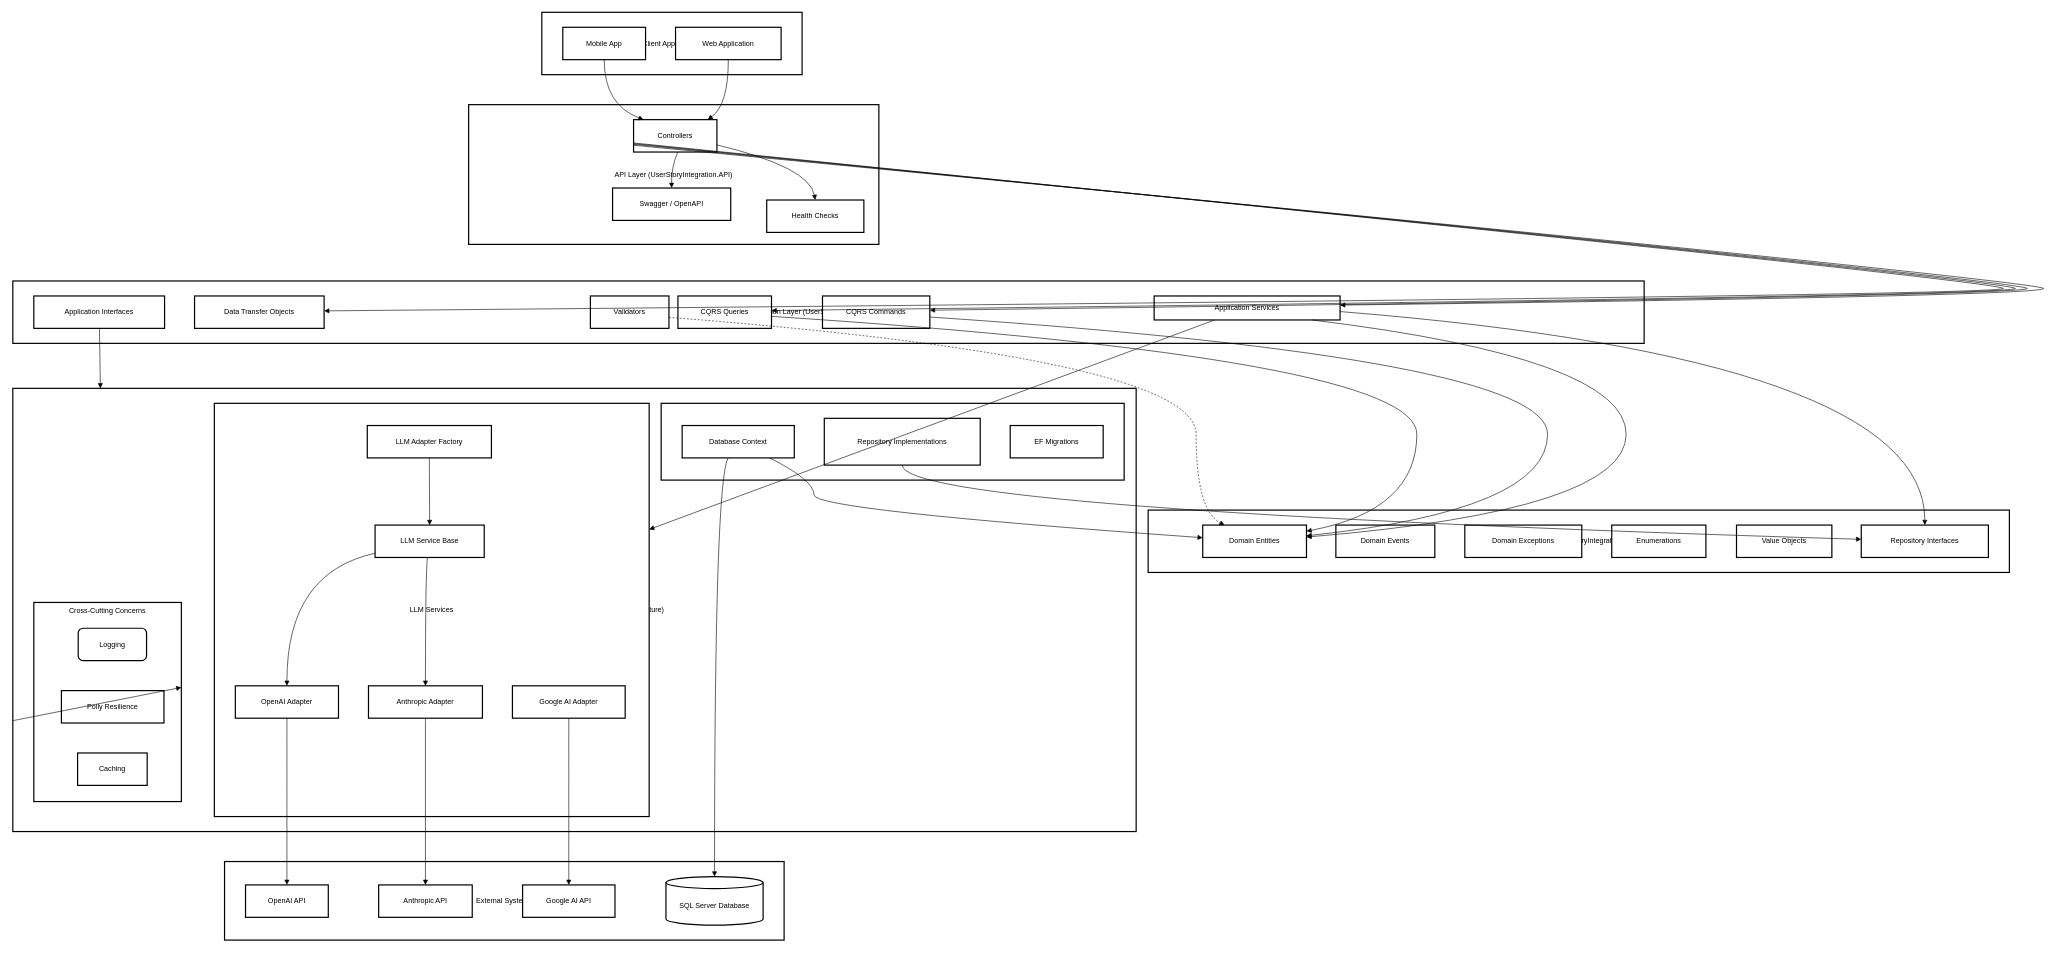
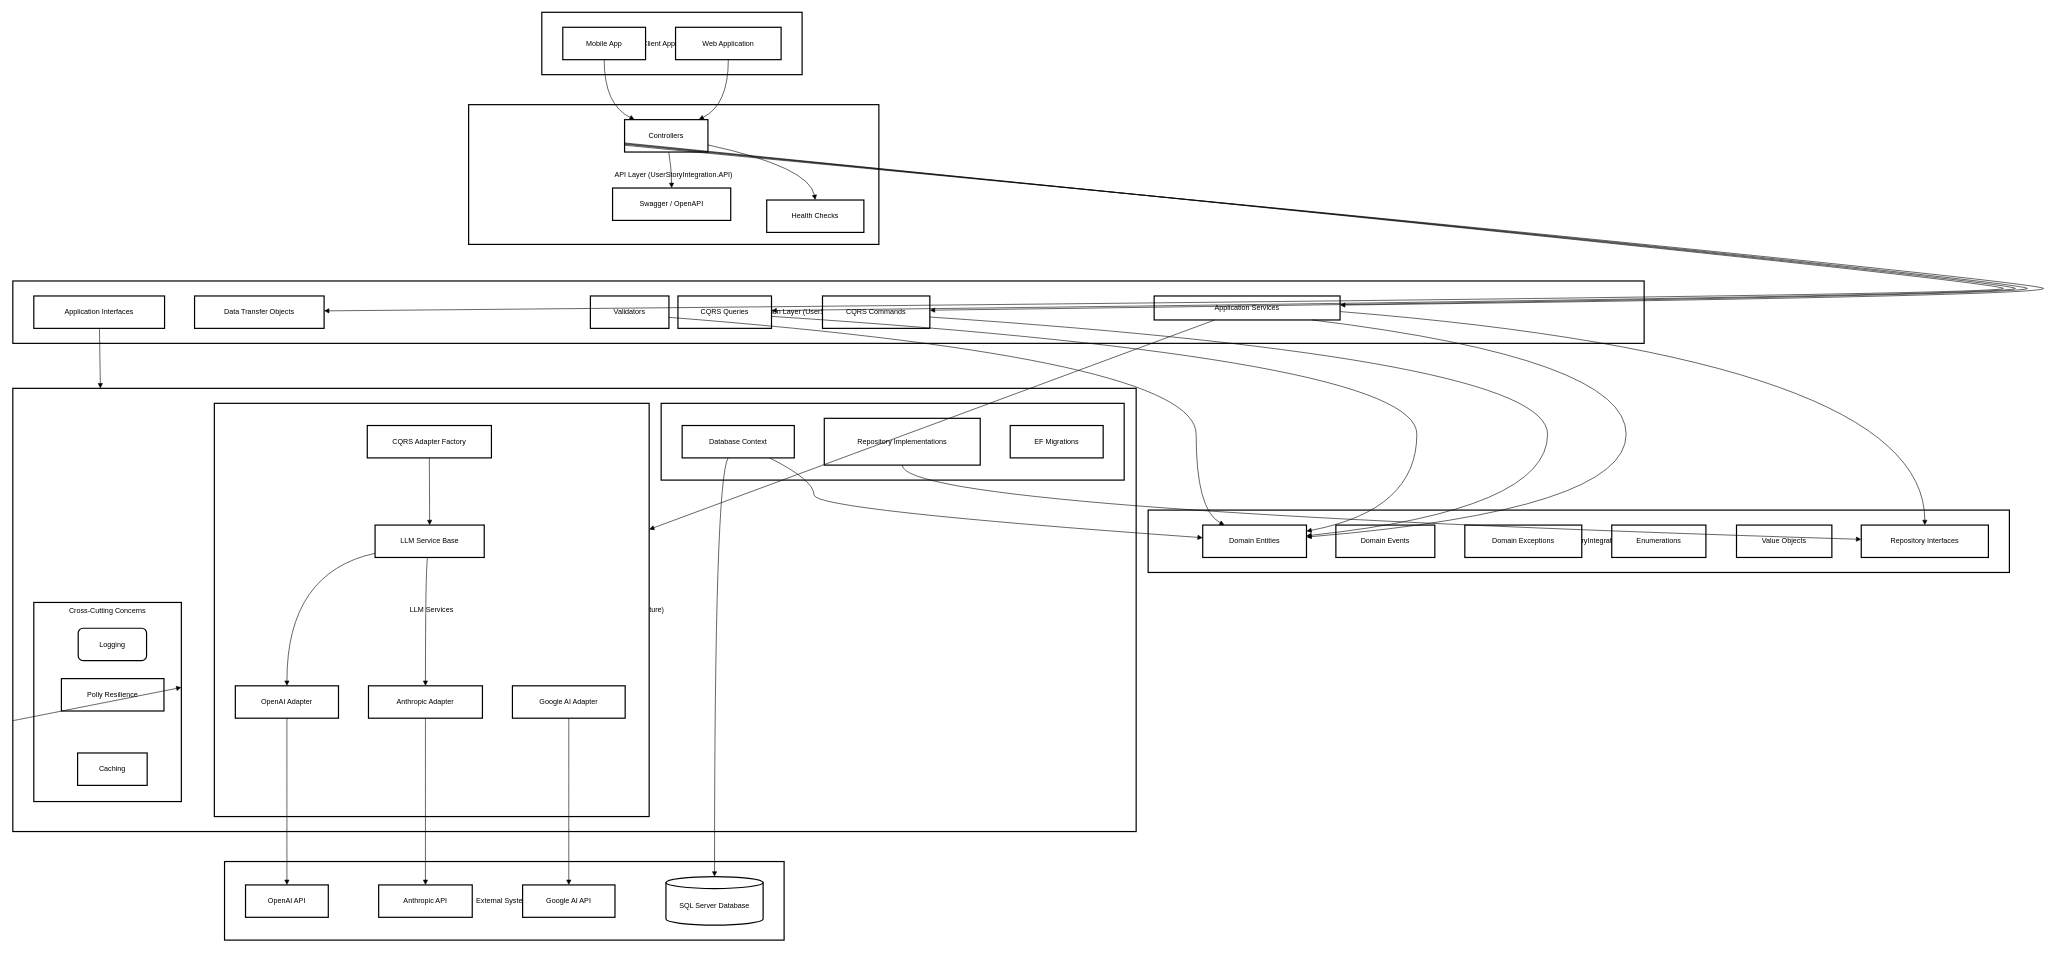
(675, 136) -> (666, 136)
(1116, 381) -> (1116, 381)
(429, 442) -> (429, 442)
(112, 707) -> (112, 695)
